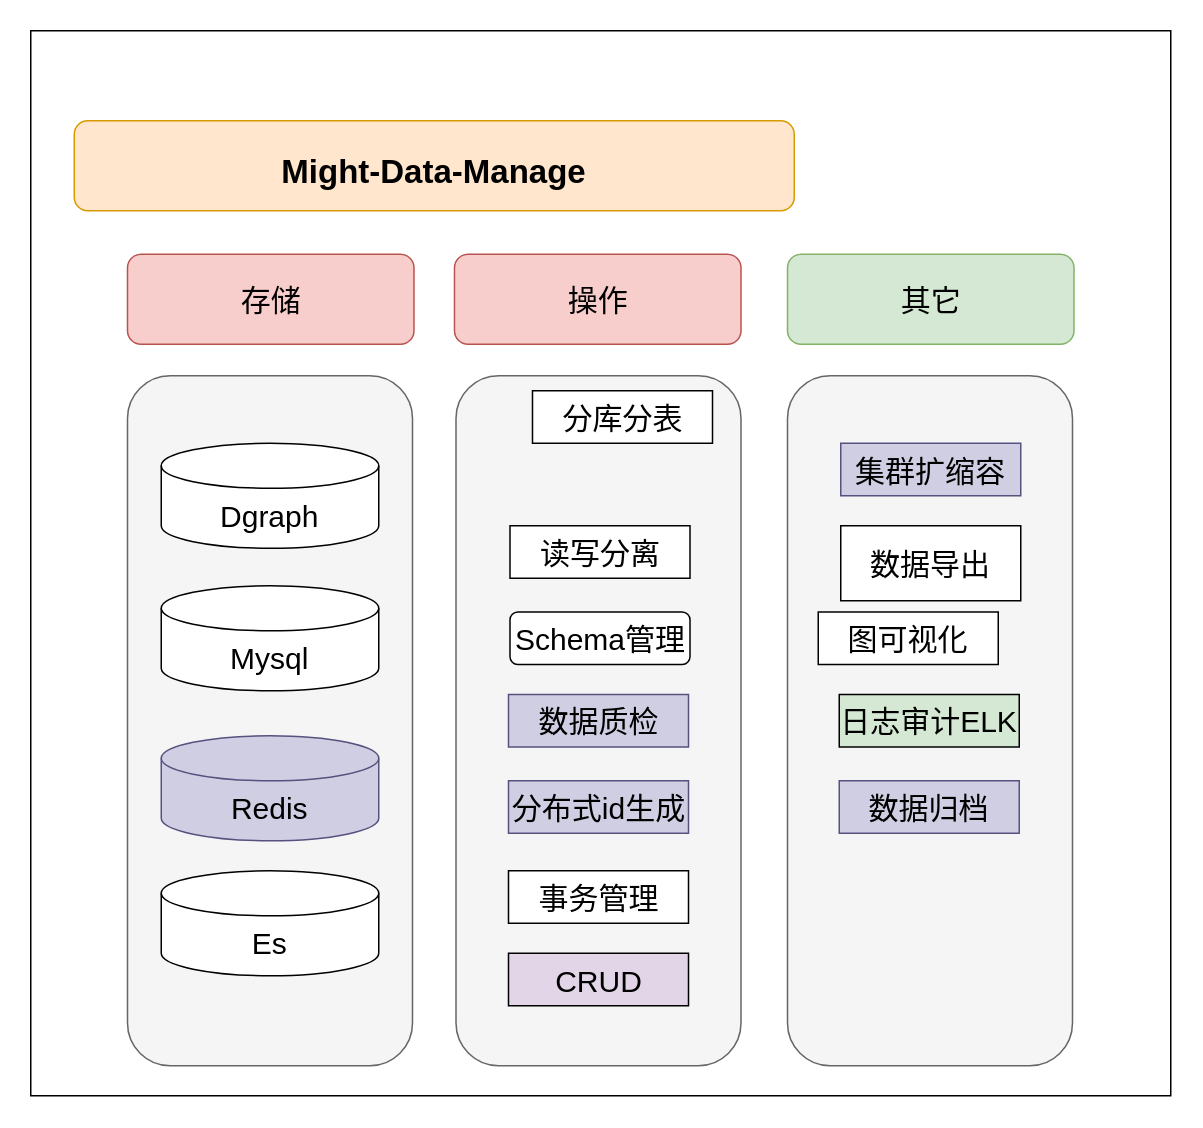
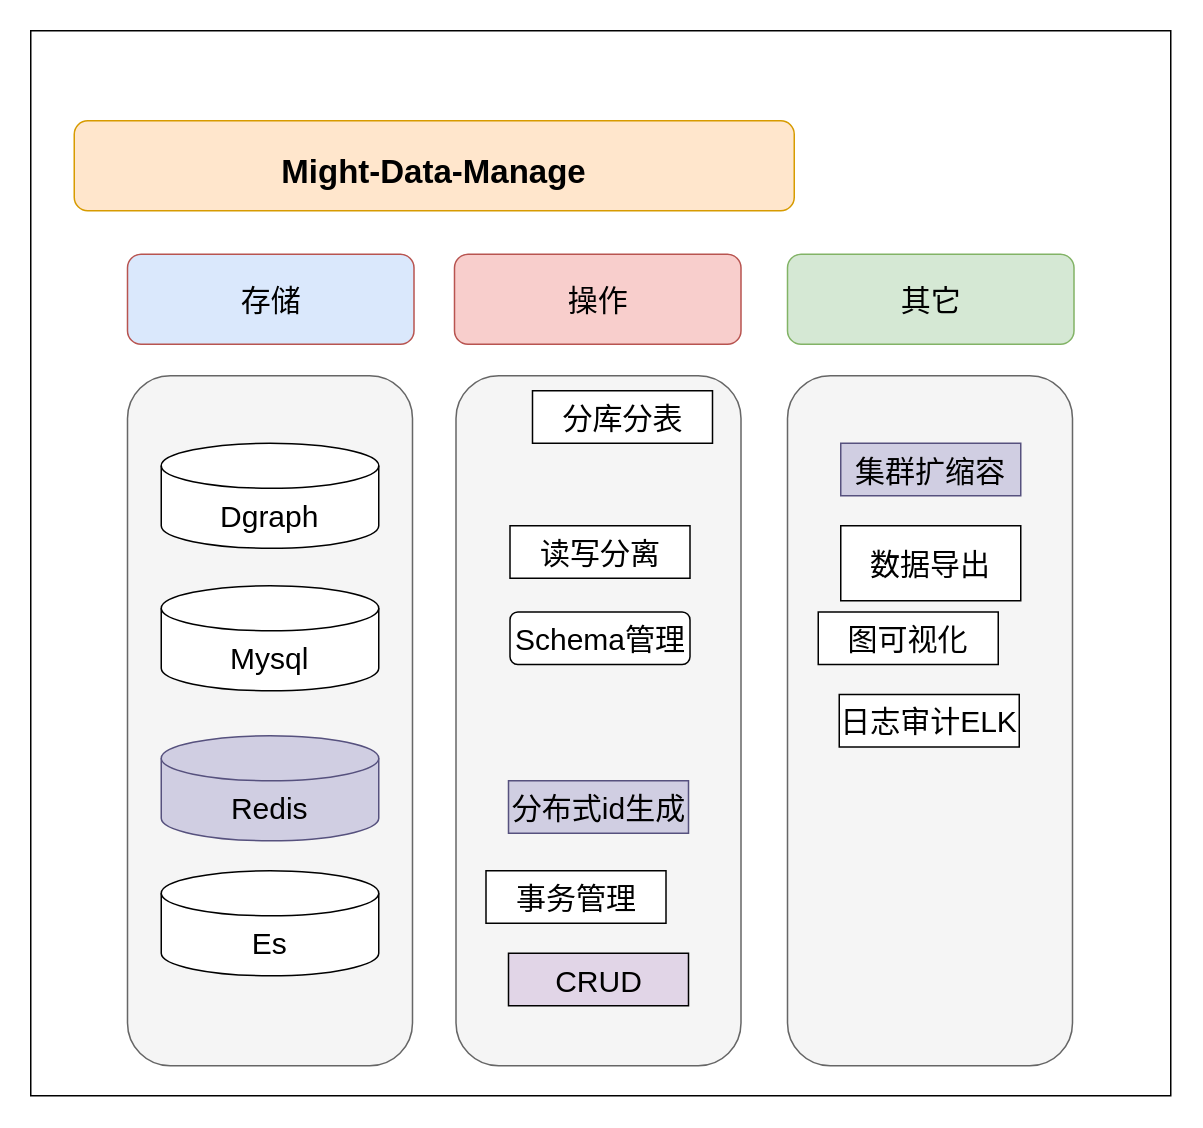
(271, 299) -> (271, 299)
(599, 721) -> none
(929, 721) -> (929, 721)
(929, 807) -> none
(599, 897) -> (576, 897)
